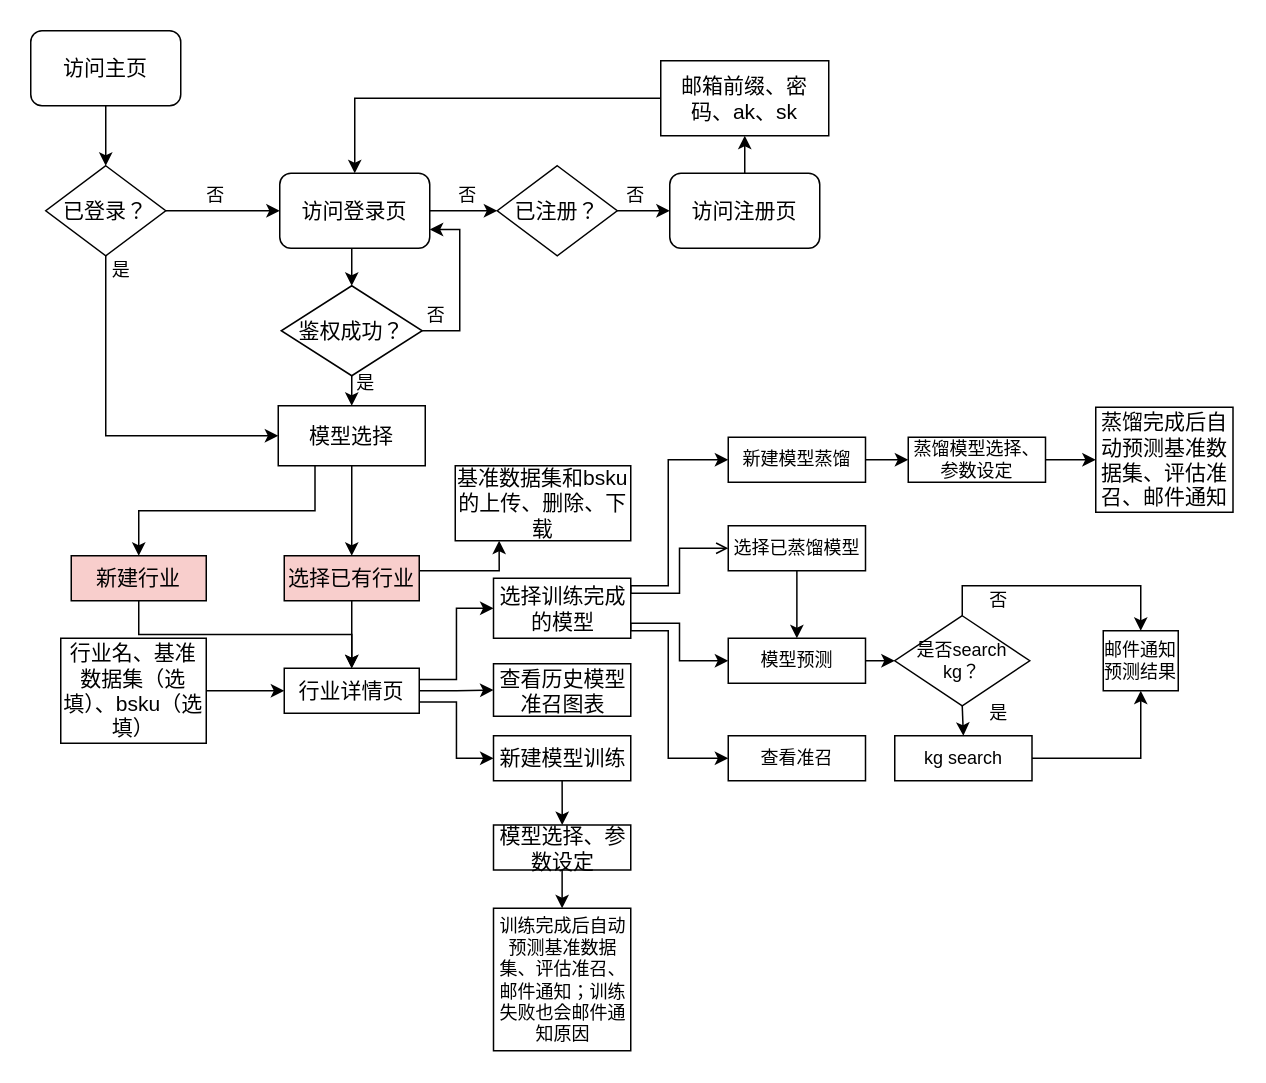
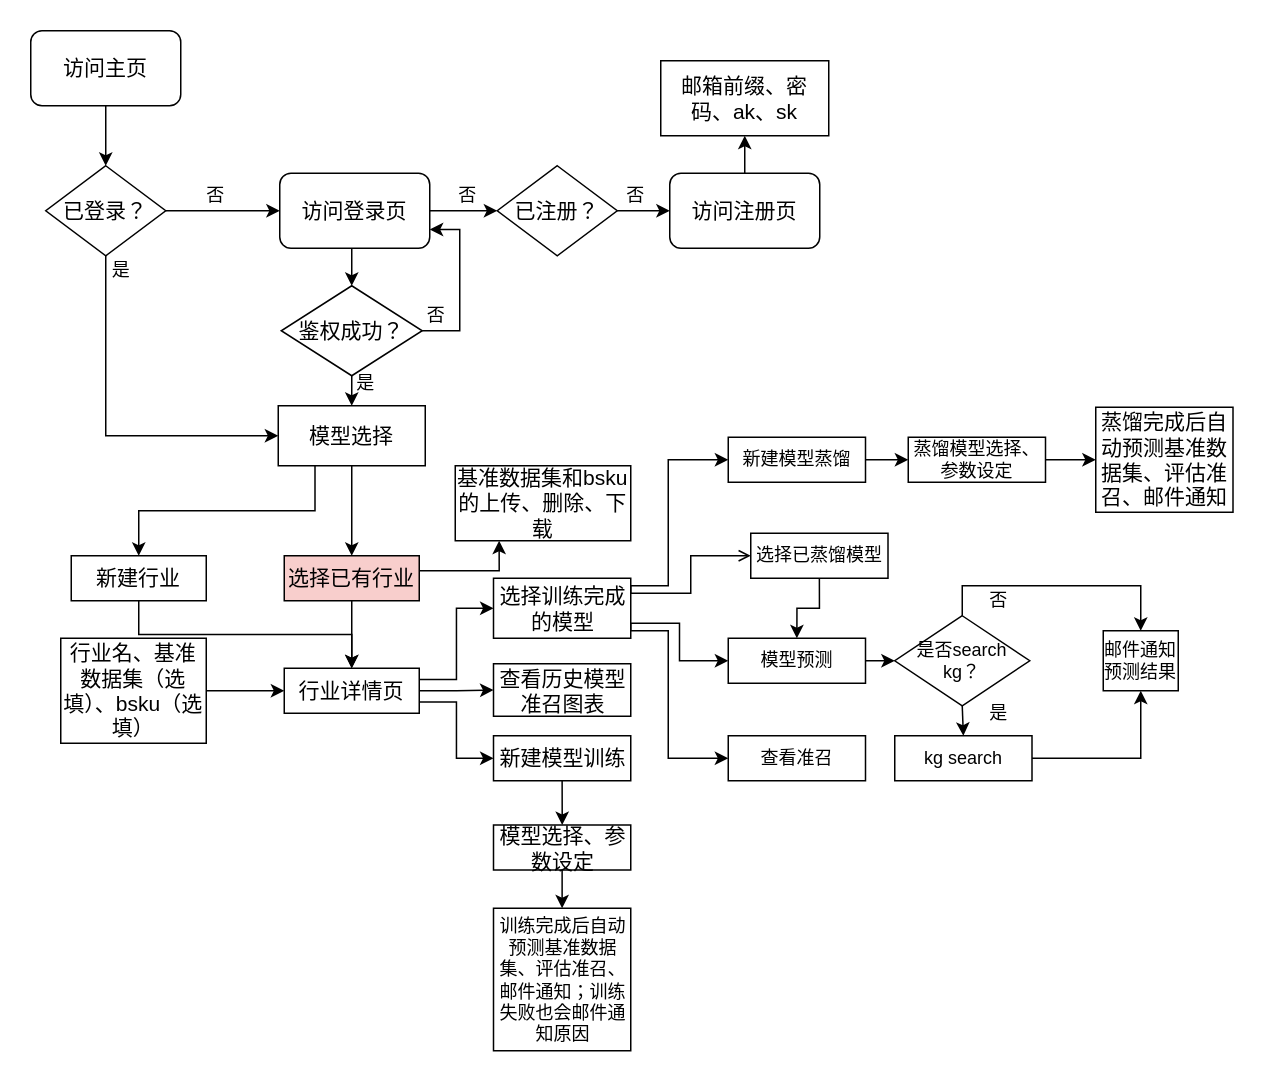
(476, 98) -> none
(797, 548) -> (819, 556)
(139, 578) -> (139, 578)
